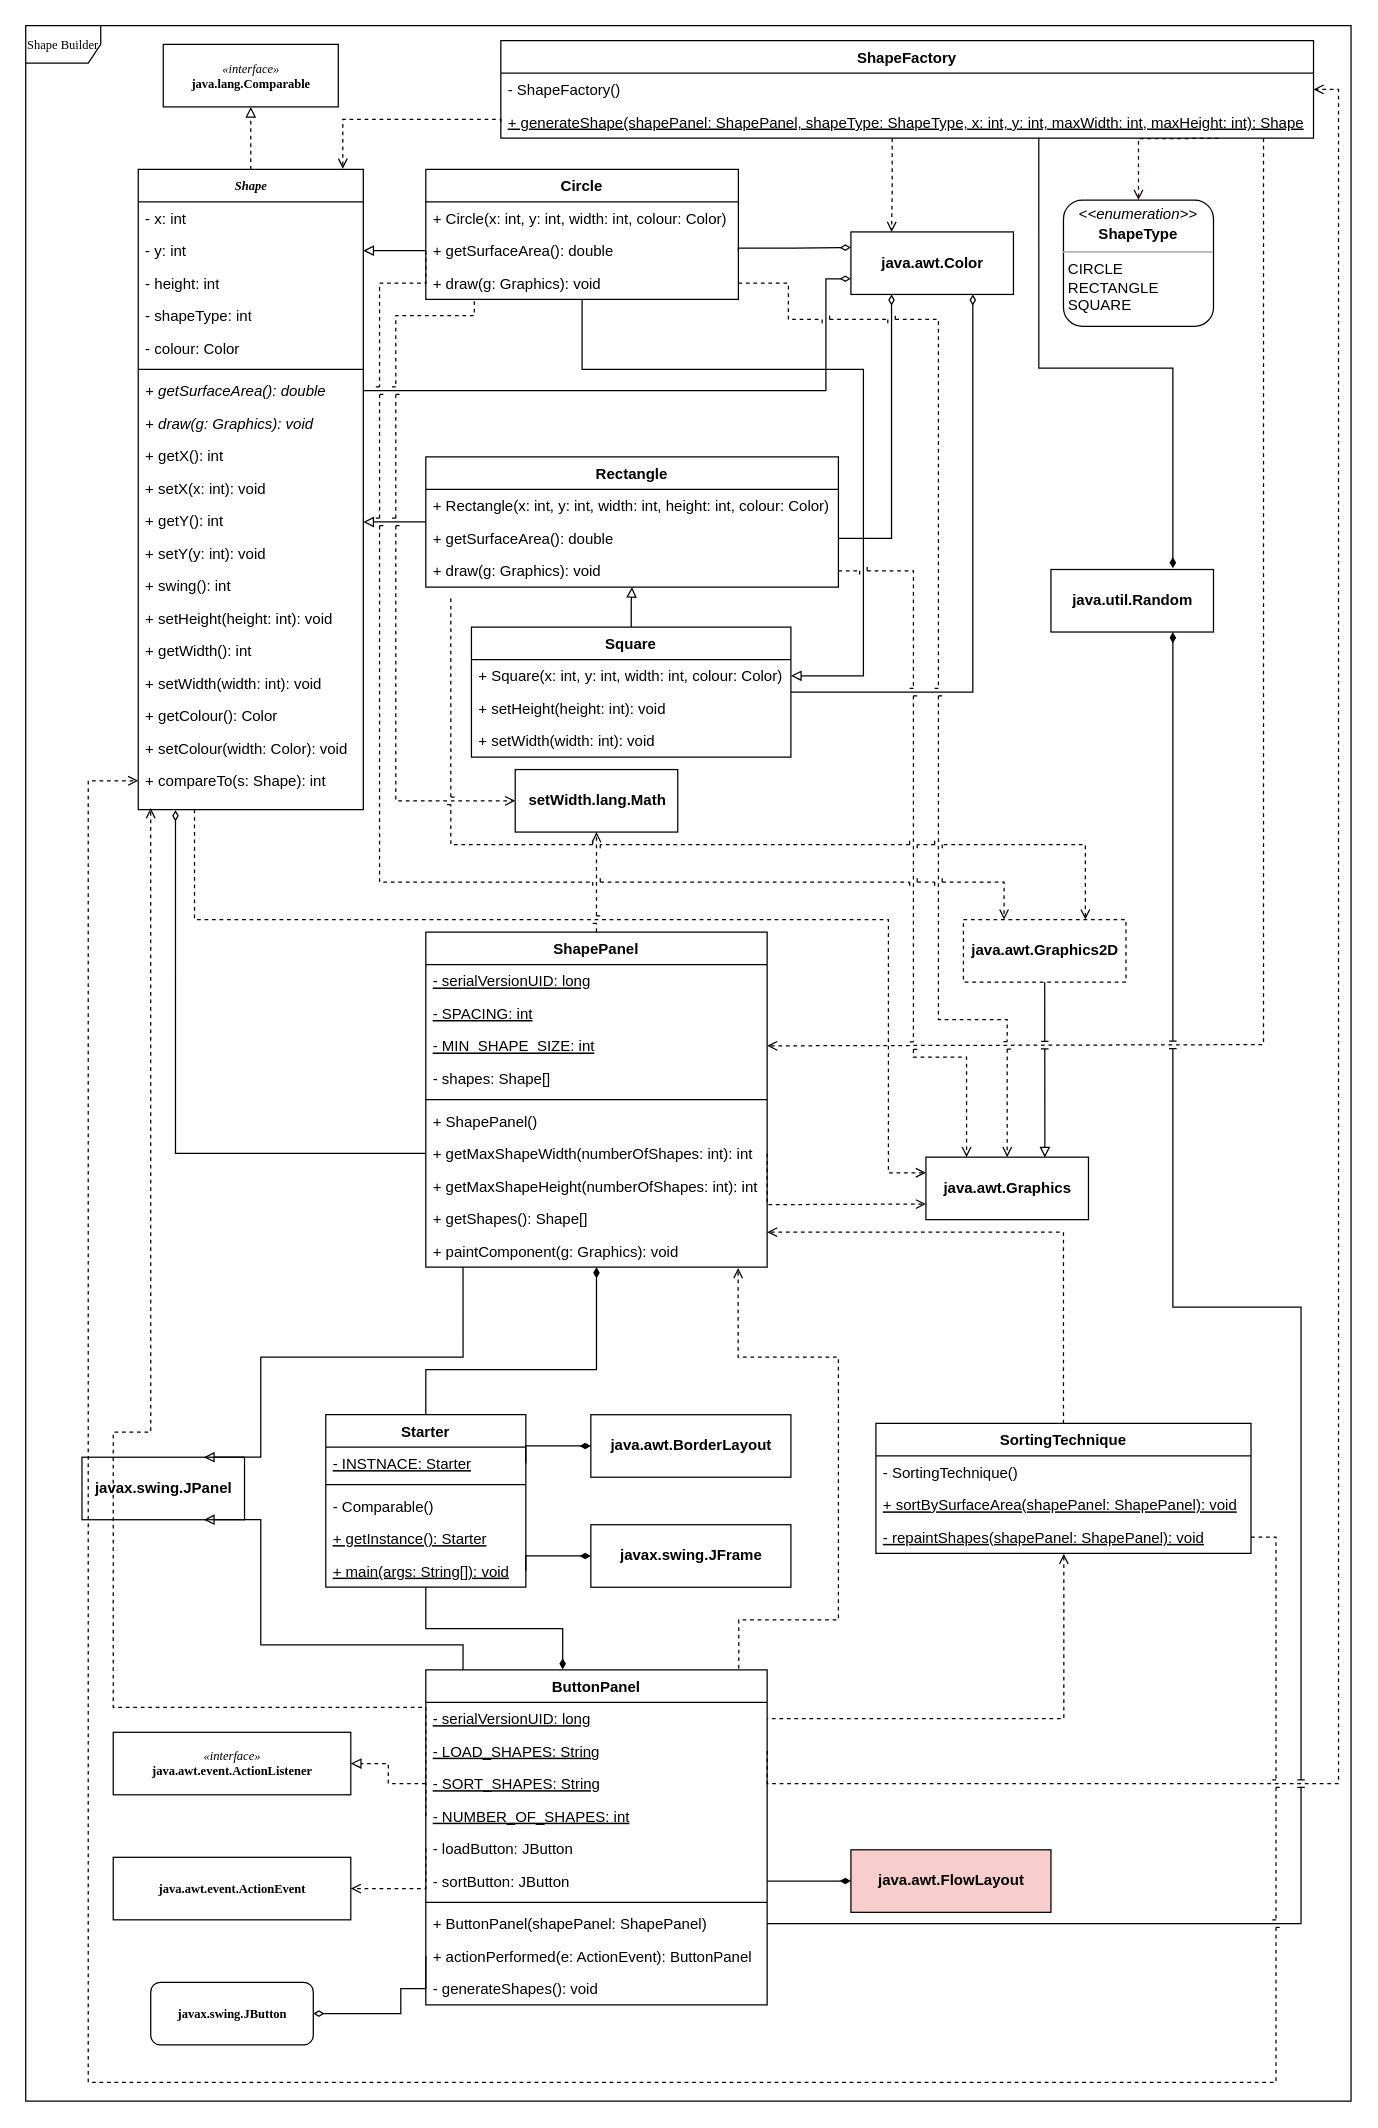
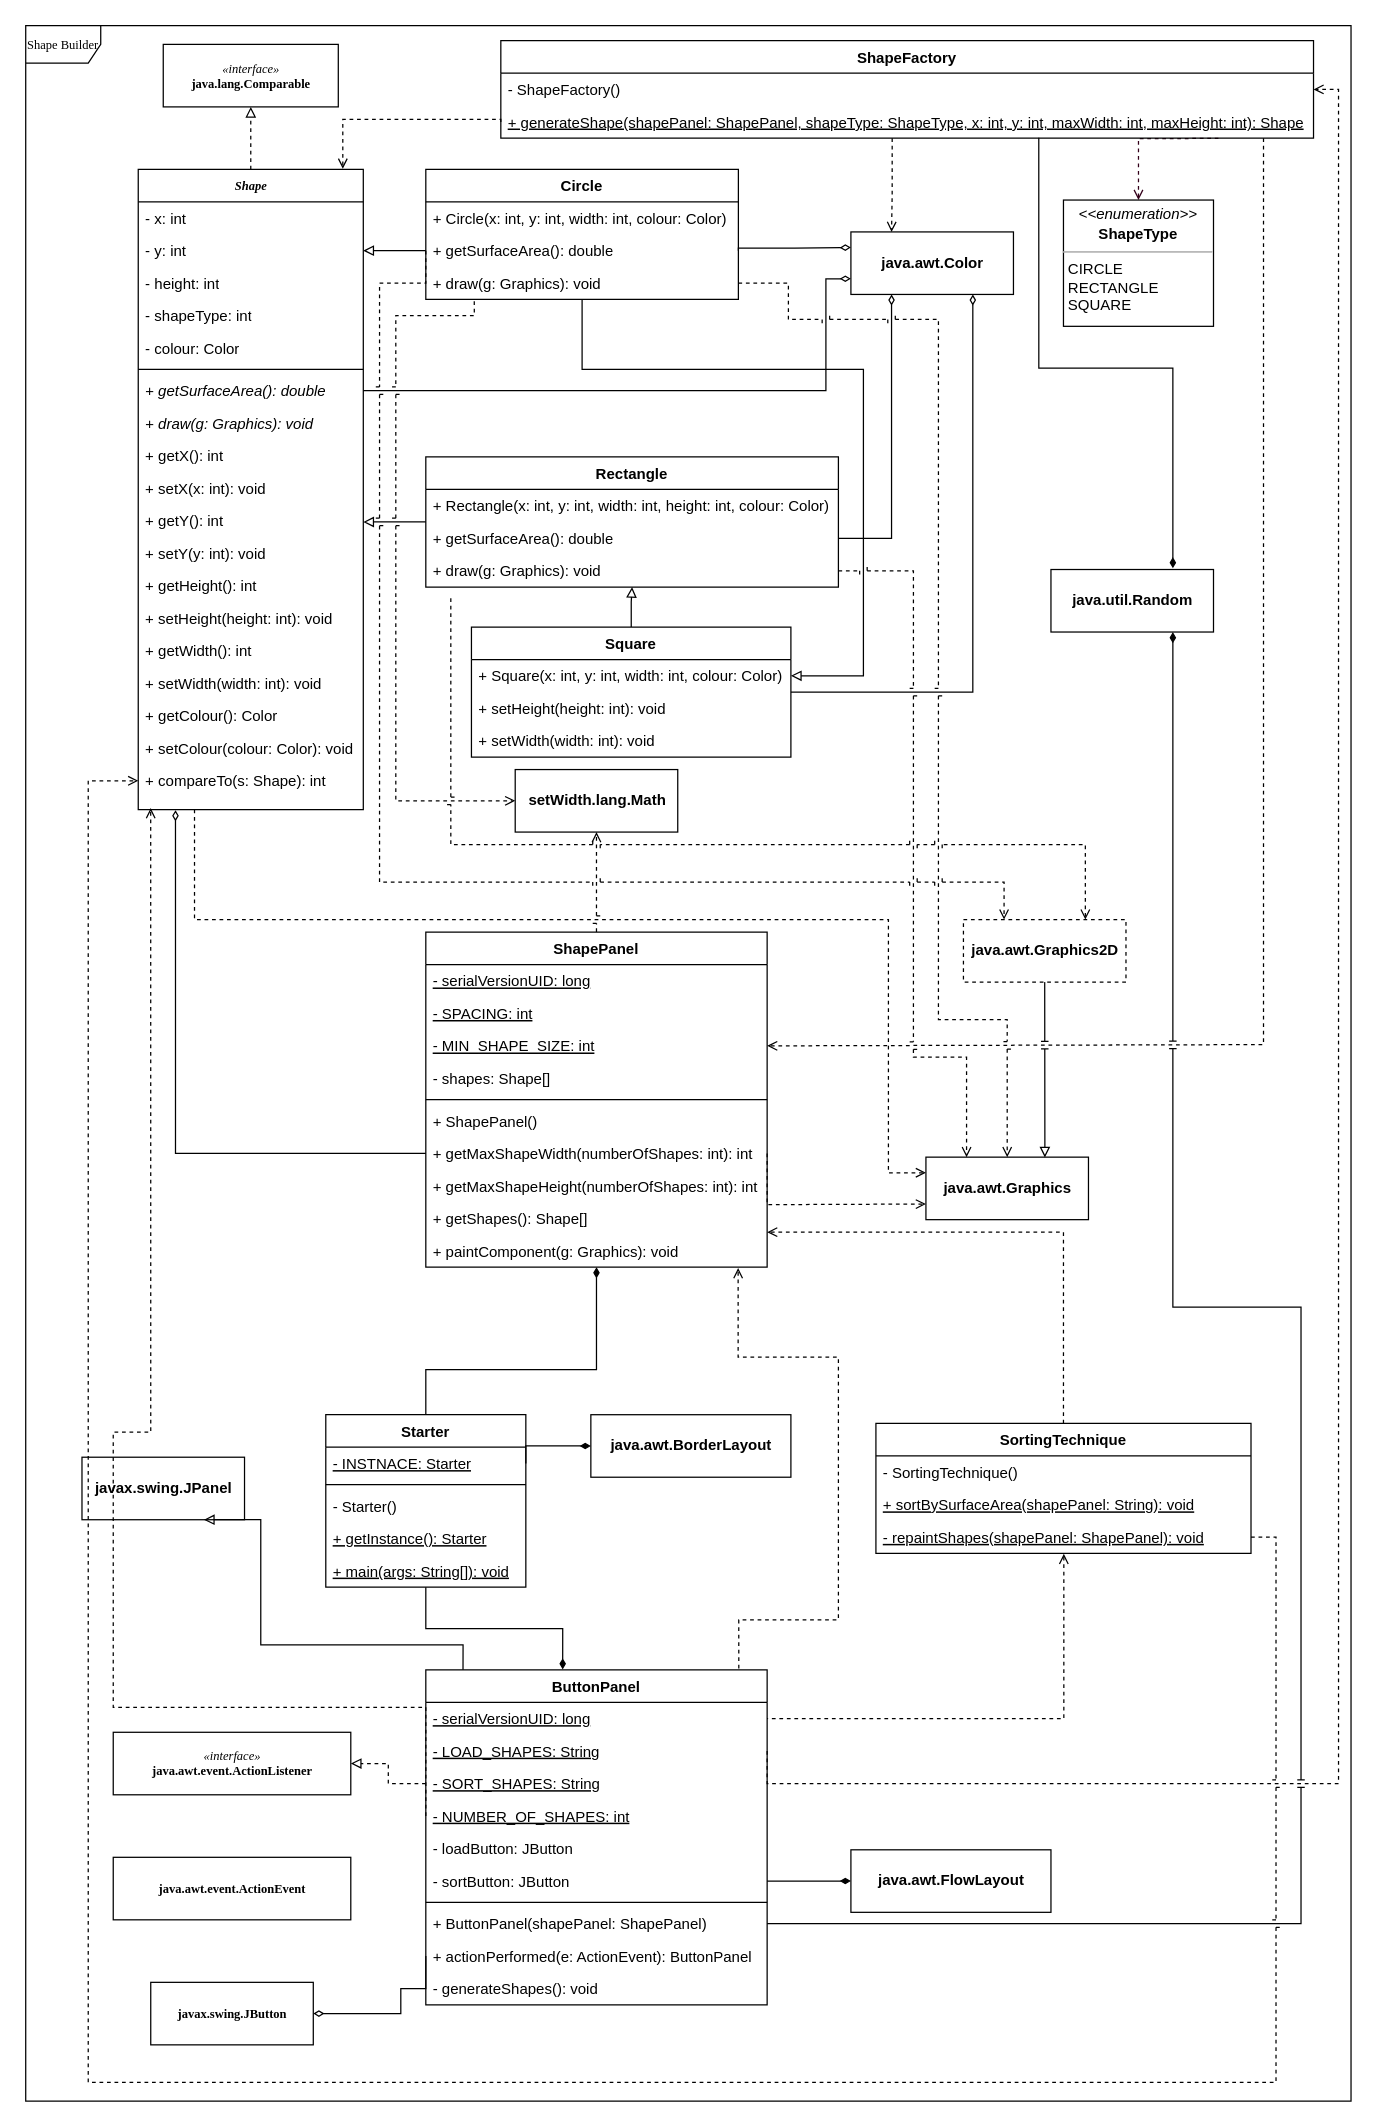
(1138, 263) -> (1138, 263)
(194, 586) -> (211, 586)
(258, 749) -> (262, 749)
(347, 1357) -> none
(1073, 1505) -> (1056, 1505)
(387, 1506) -> (377, 1506)
(554, 1556) -> none
(691, 1556) -> none
(951, 1881) -> (951, 1881)
(388, 1888) -> none
(232, 2013) -> (232, 2013)
